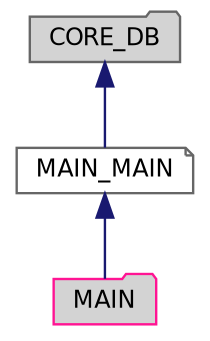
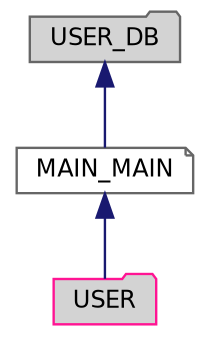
(105, 39) -> (105, 39)
(105, 302) -> (105, 302)
